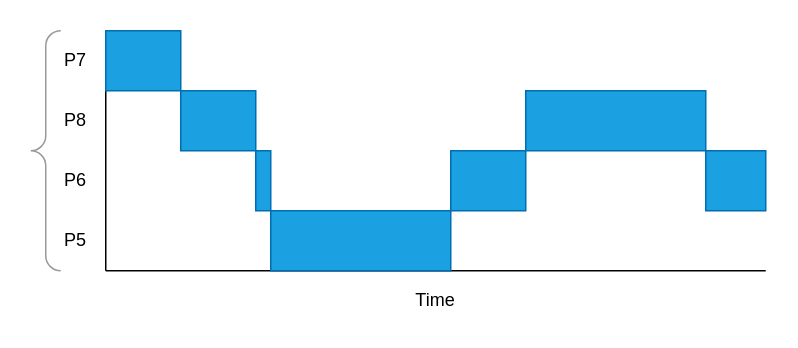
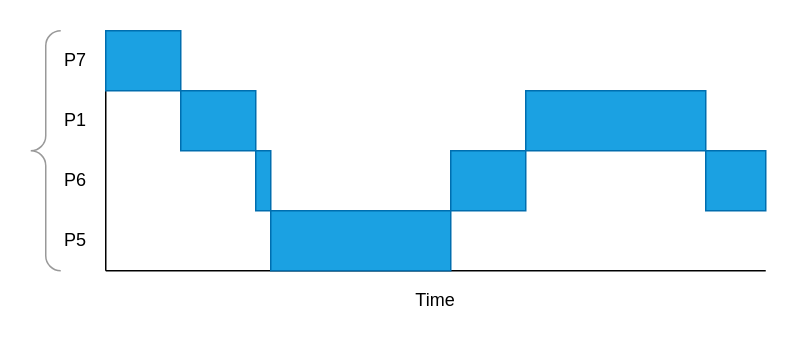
(76, 121) -> (76, 121)
